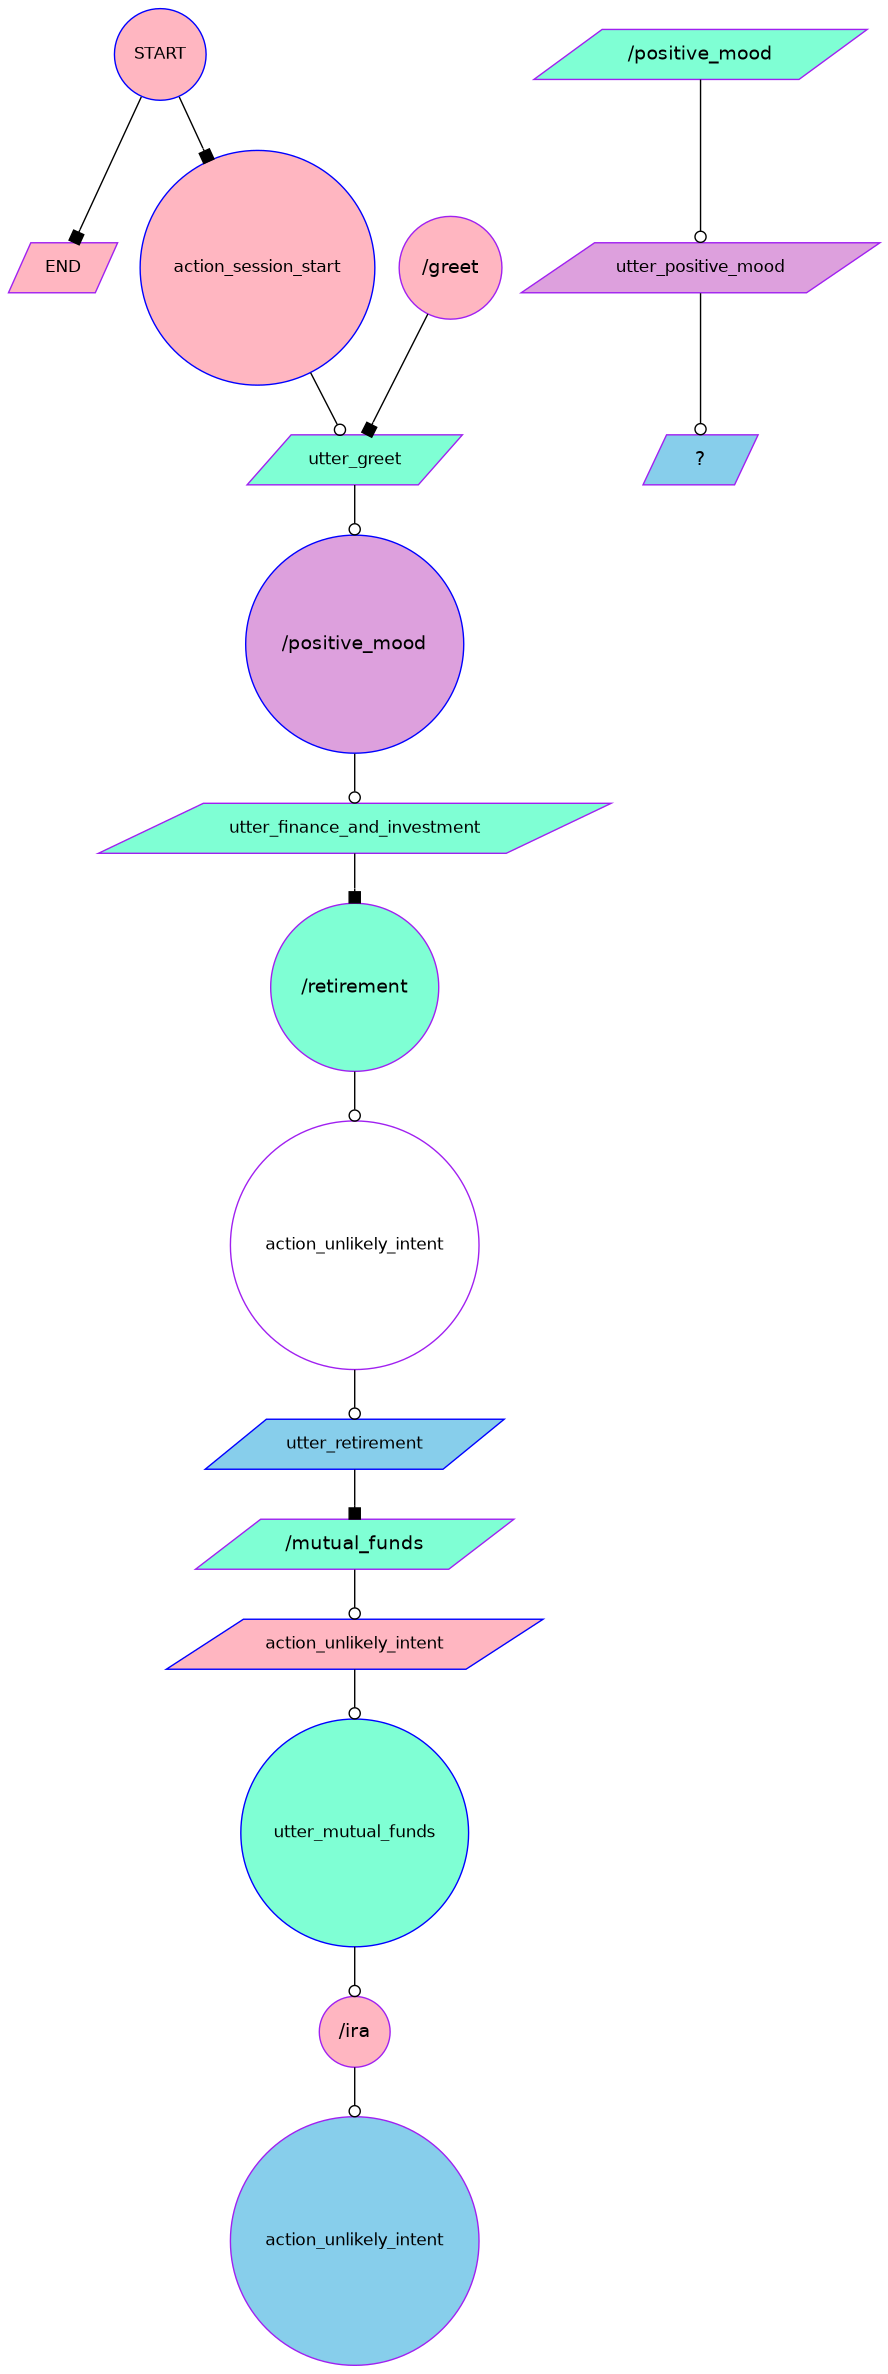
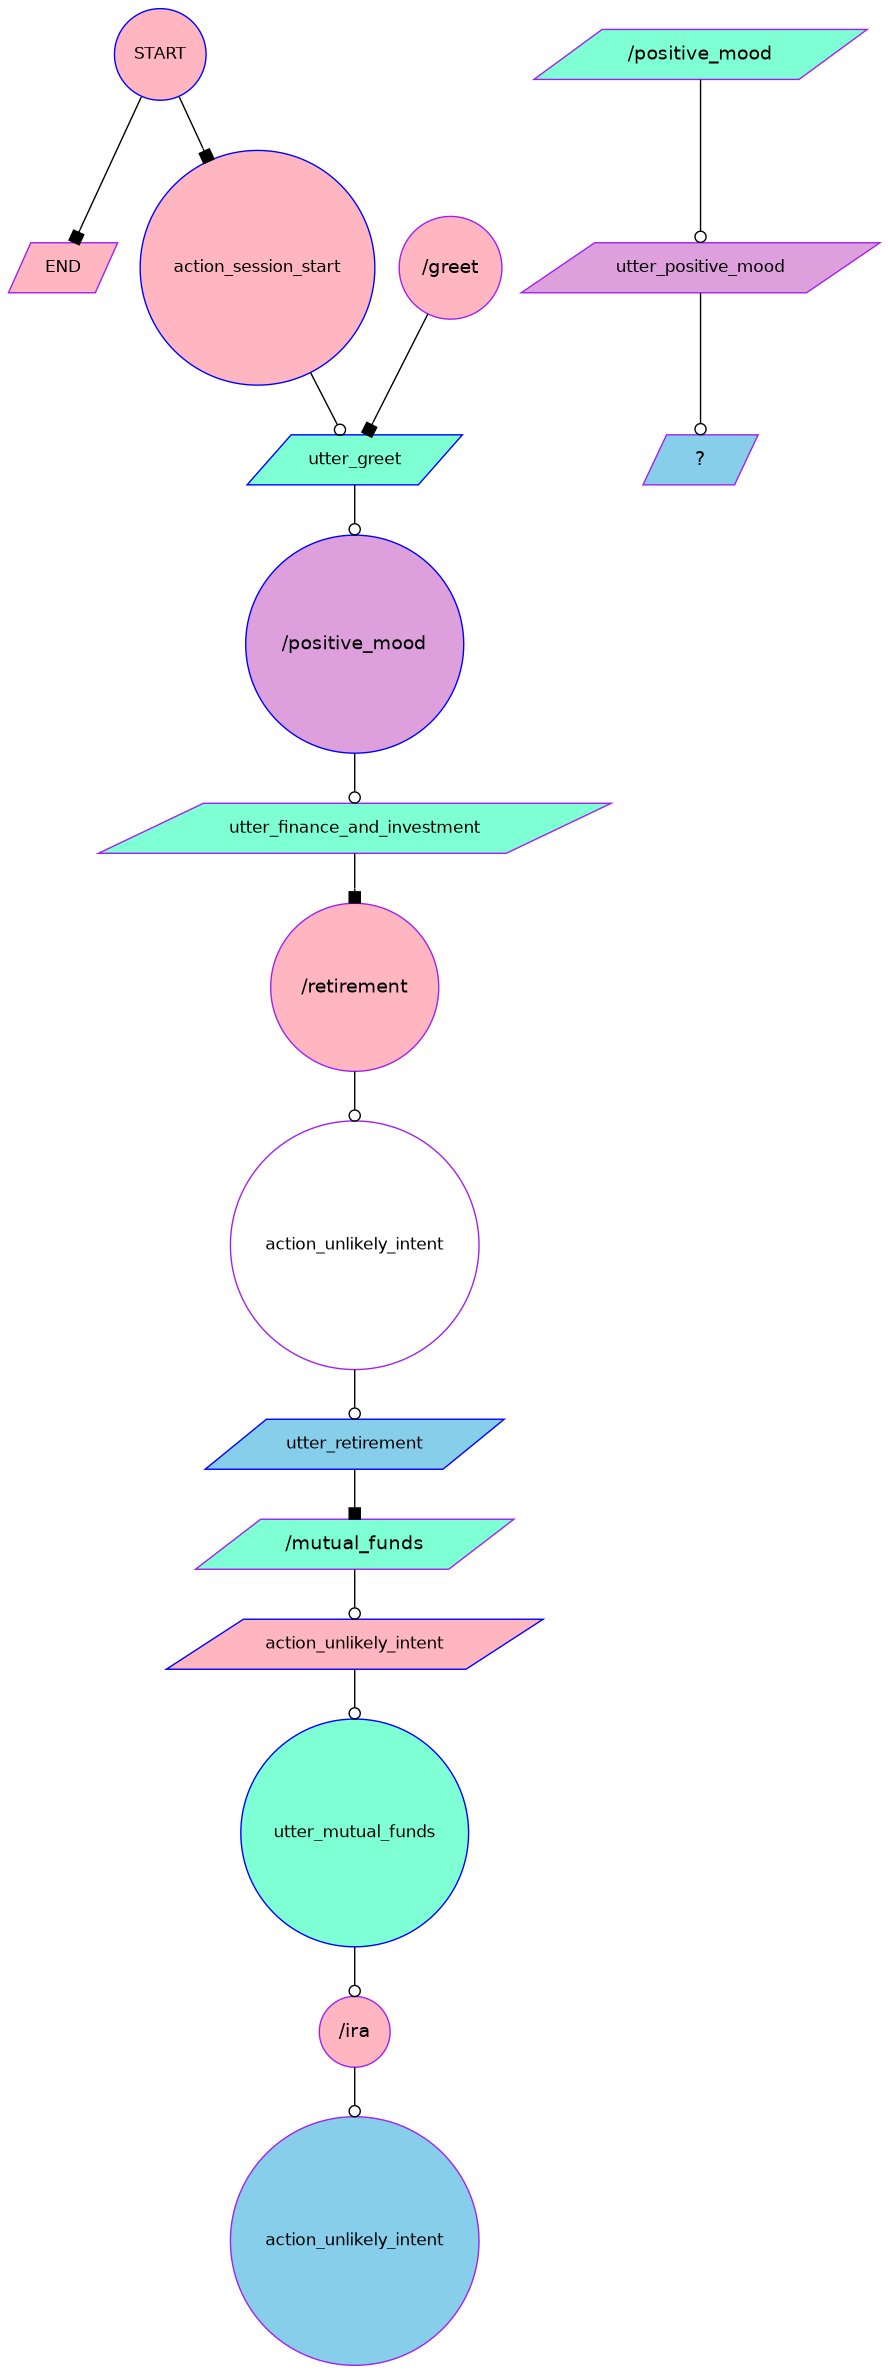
(355, 460) -> (355, 460)
(355, 987) -> (355, 987)
